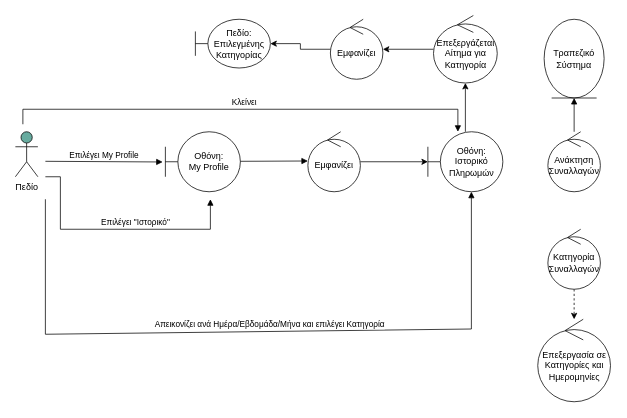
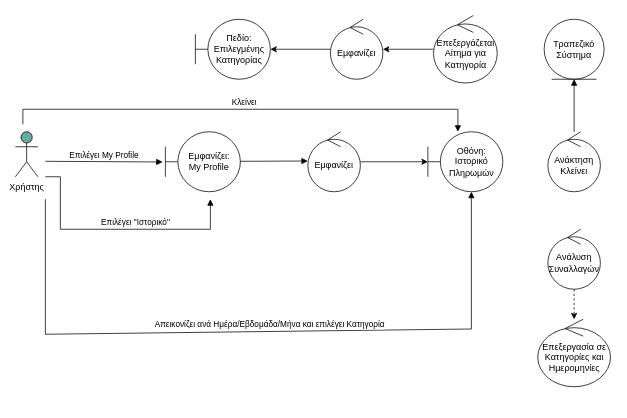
(233, 44) -> (233, 49)
(574, 59) -> (574, 49)
(465, 110) -> none
(209, 162) -> (209, 162)
(574, 165) -> (574, 165)
(27, 187) -> (27, 187)
(574, 263) -> (574, 263)
(574, 360) -> (574, 353)
